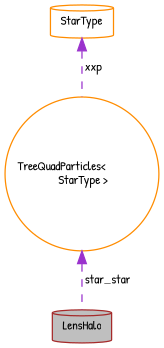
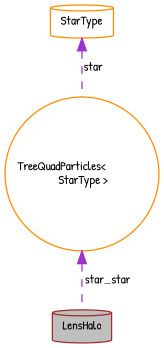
(92, 68) -> (92, 68)
